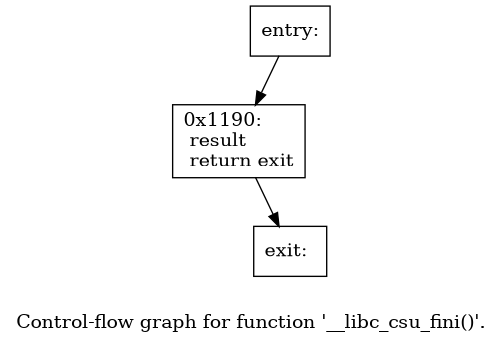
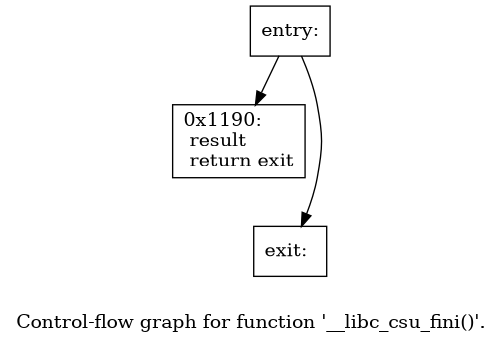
(264, 196) -> (321, 134)
